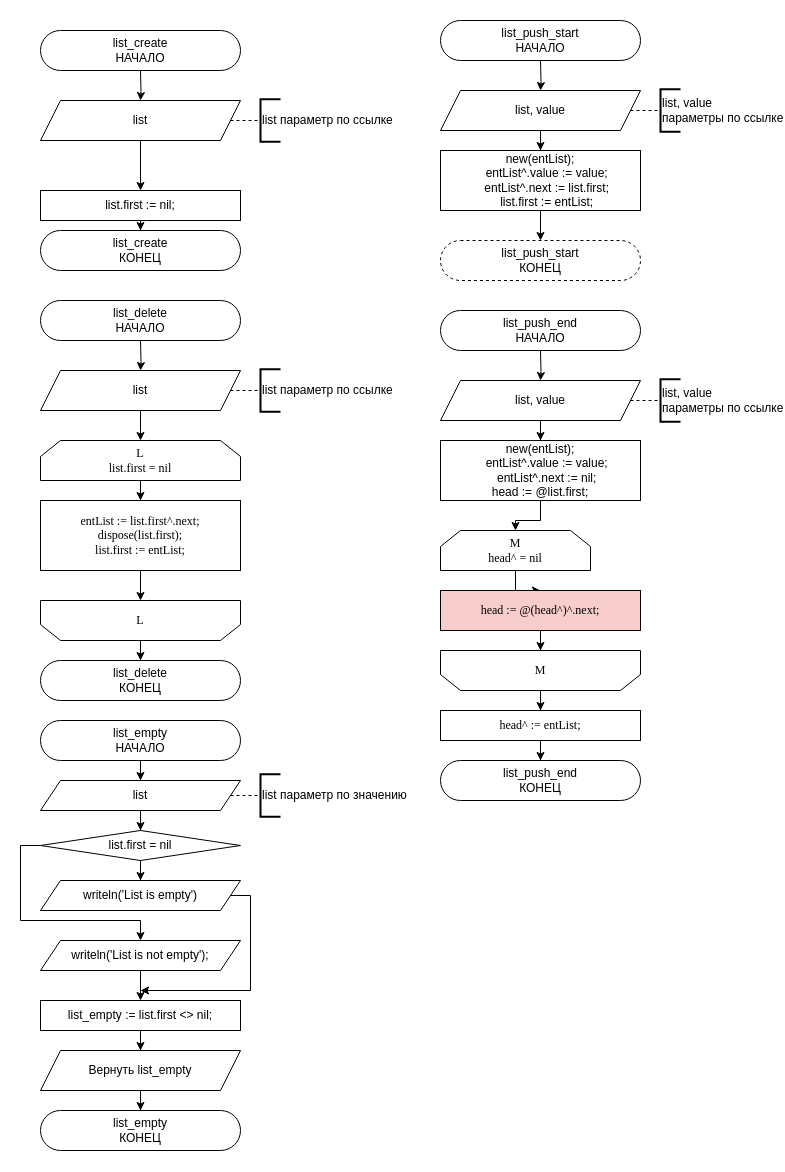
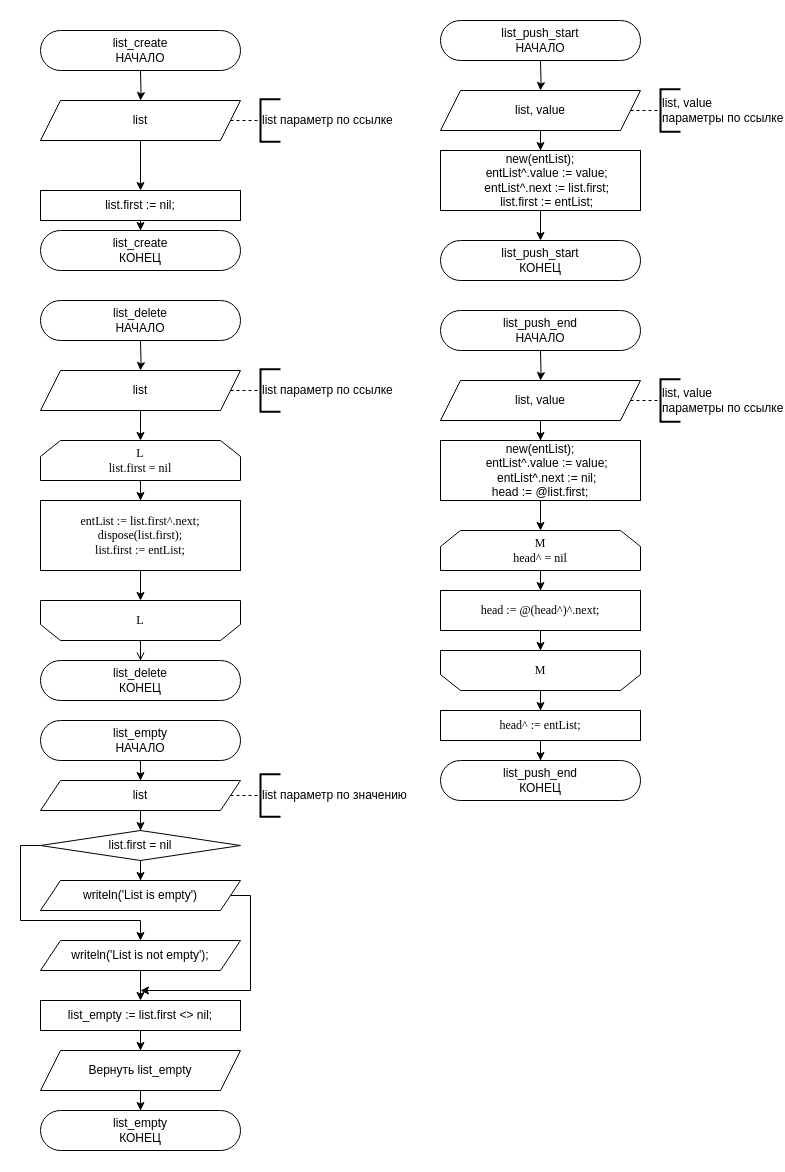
(541, 261) -> (541, 261)
(516, 551) -> (541, 551)
(541, 611) -> (541, 611)
(141, 652) -> (141, 654)
